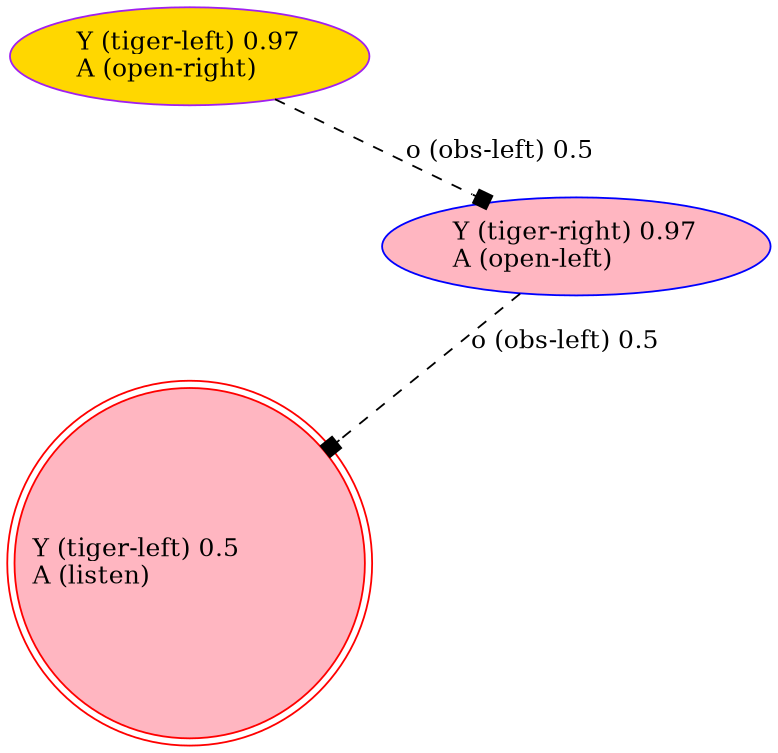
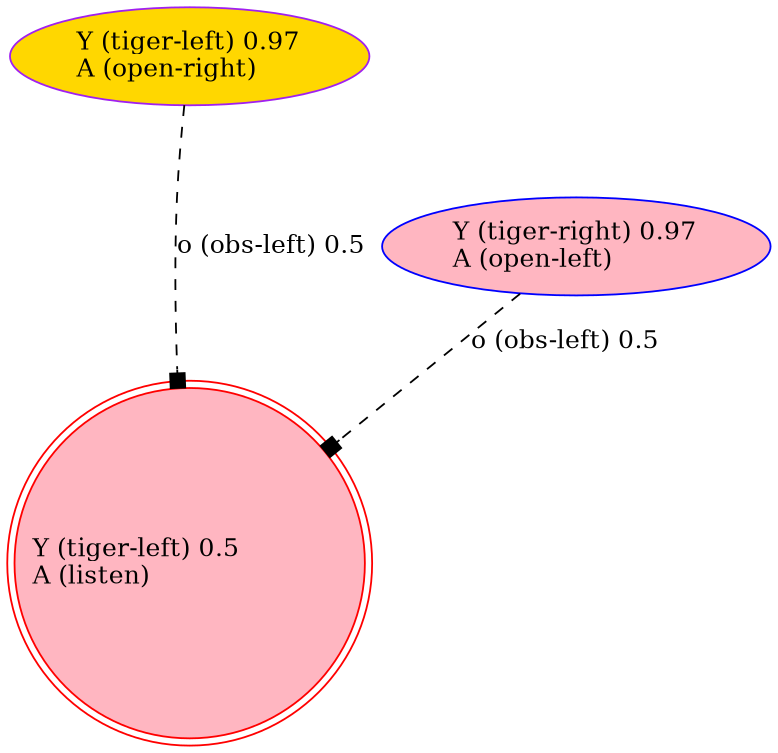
(374, 147) -> (176, 237)
